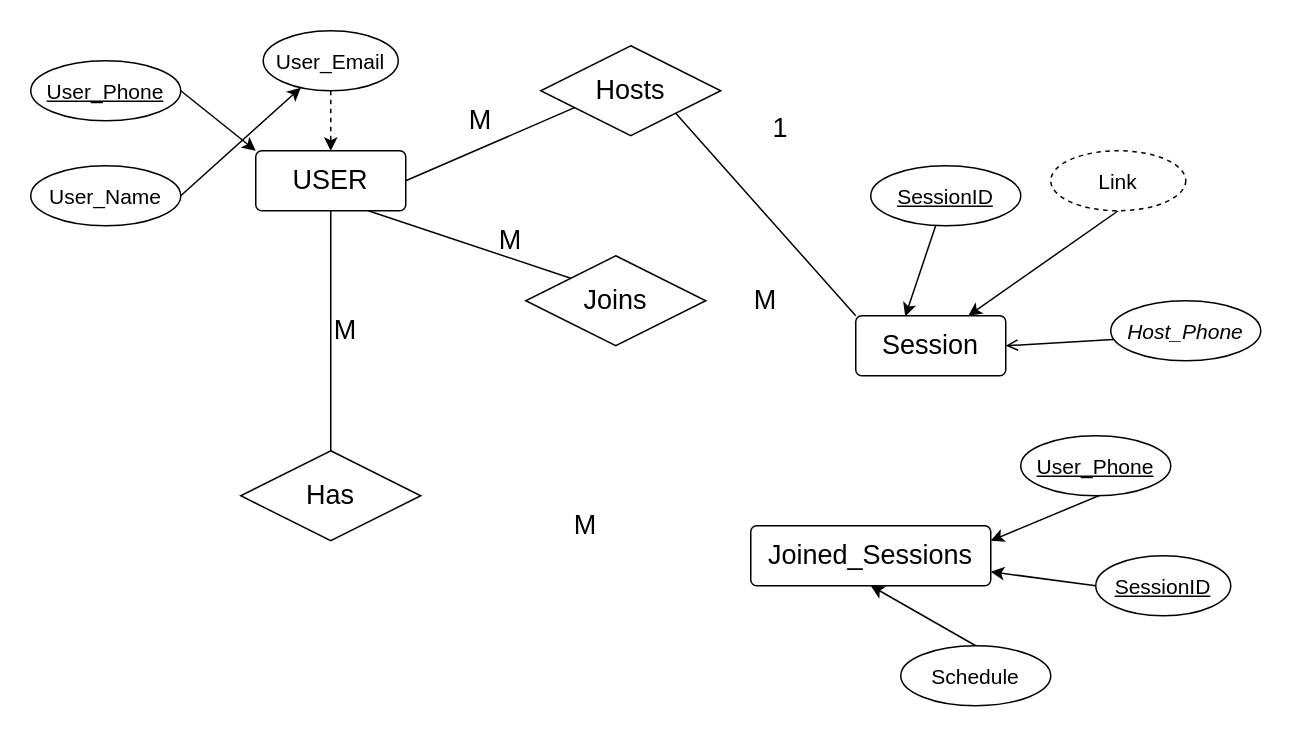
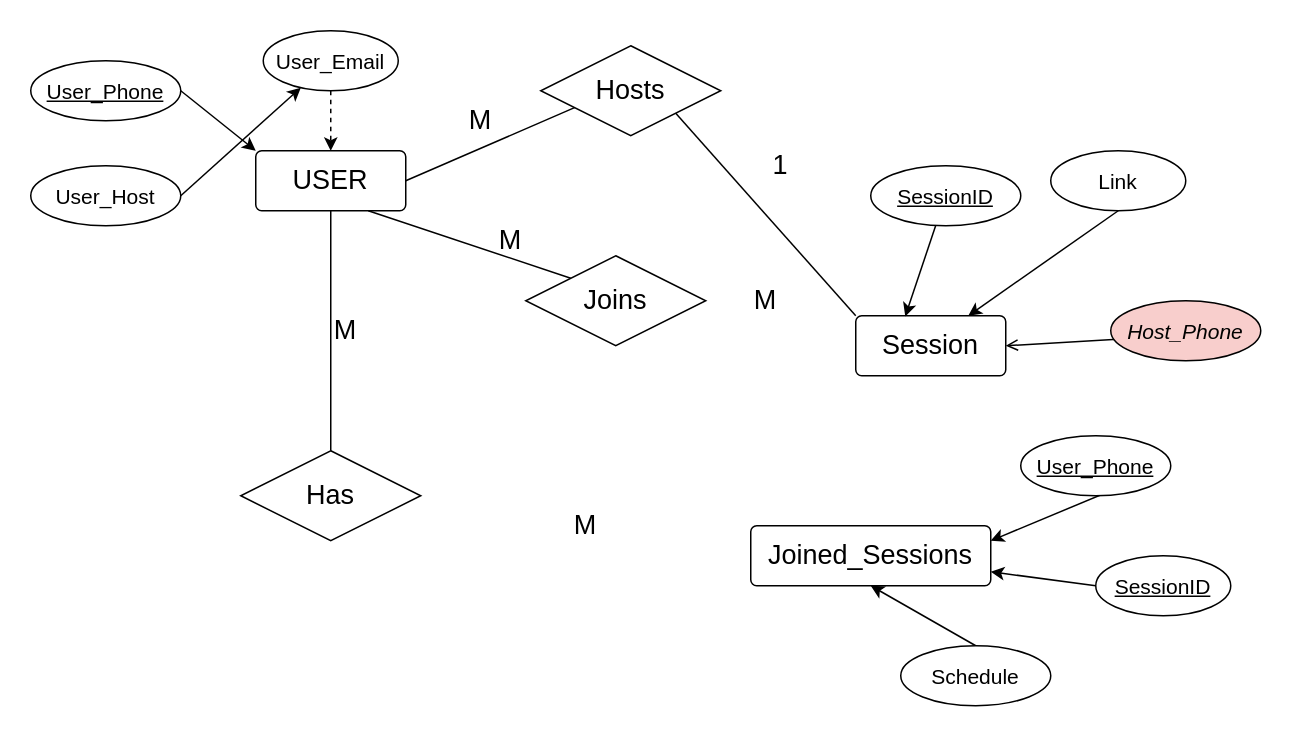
(781, 128) -> (781, 166)
(1118, 181) -> (1118, 181)
(106, 196) -> (106, 196)
(1186, 331) -> (1186, 331)
